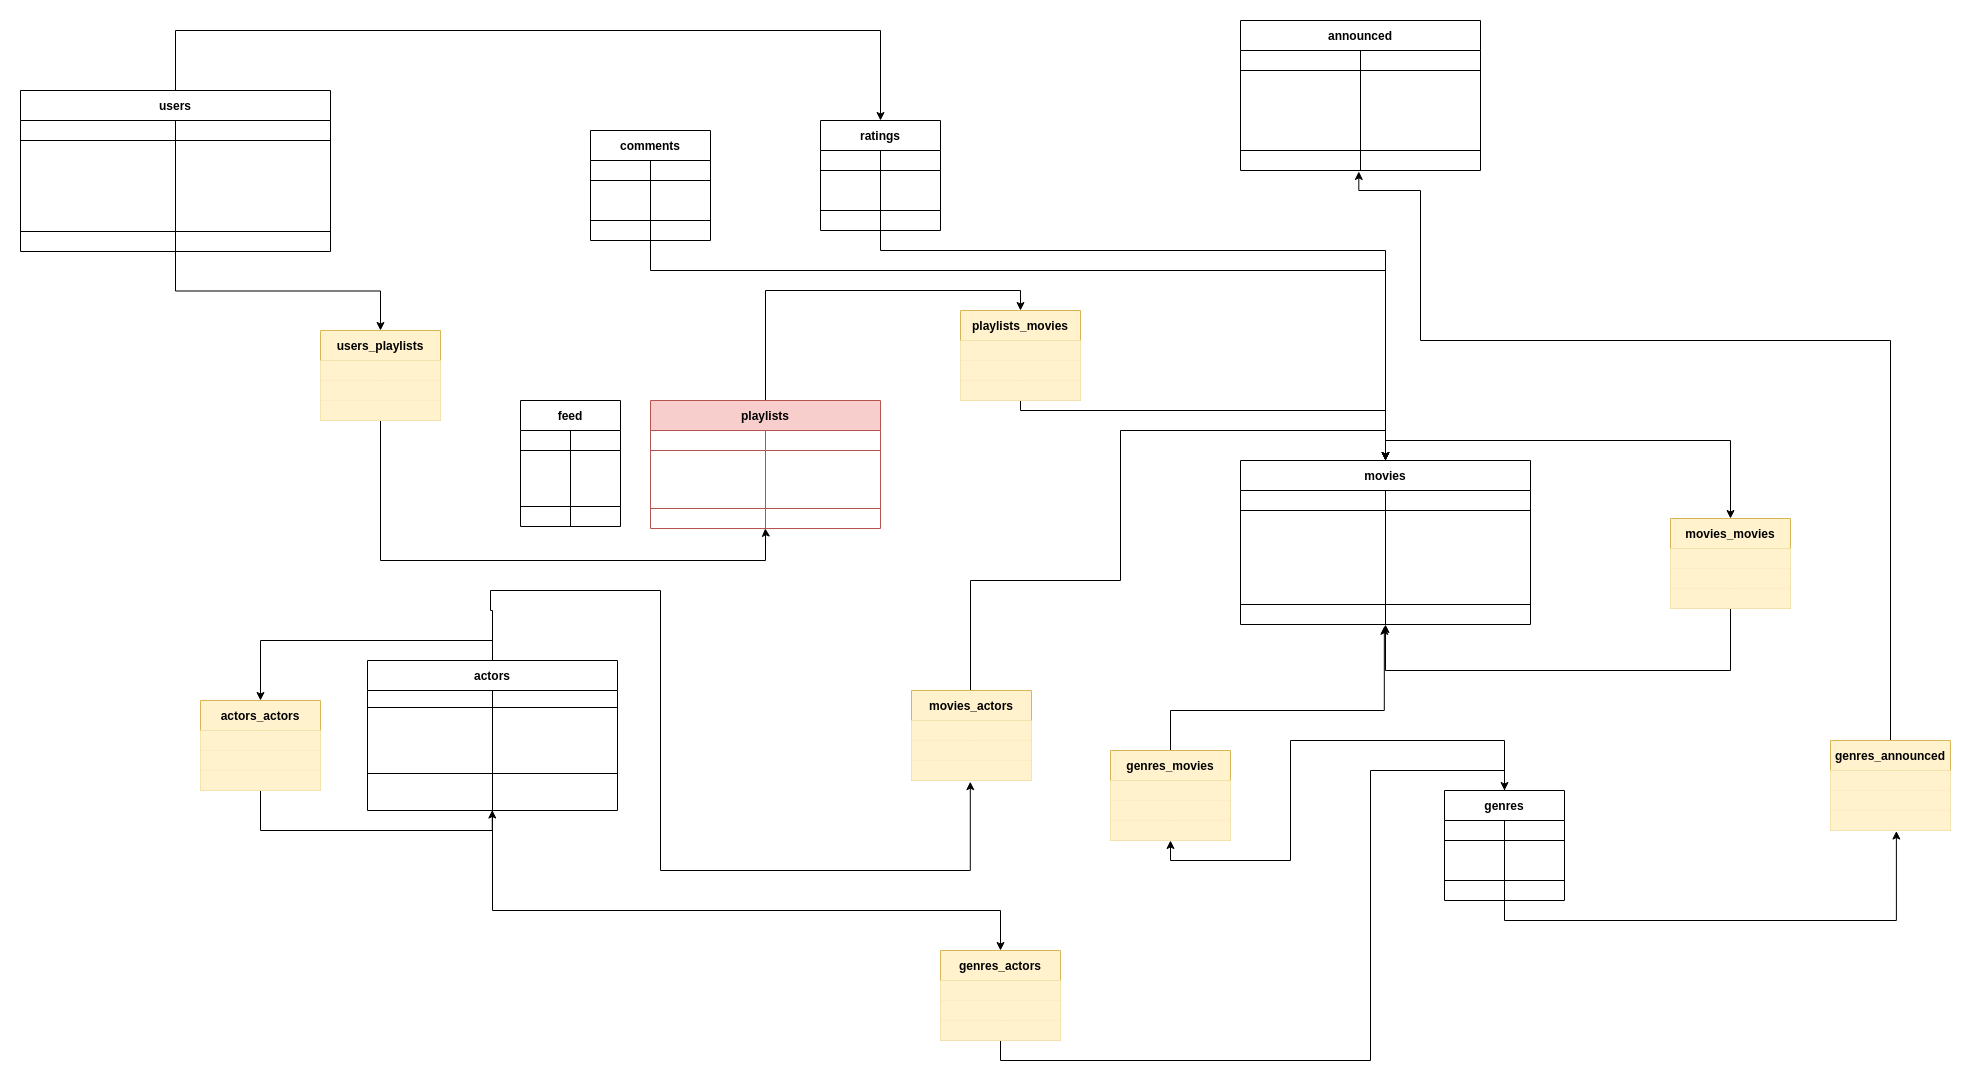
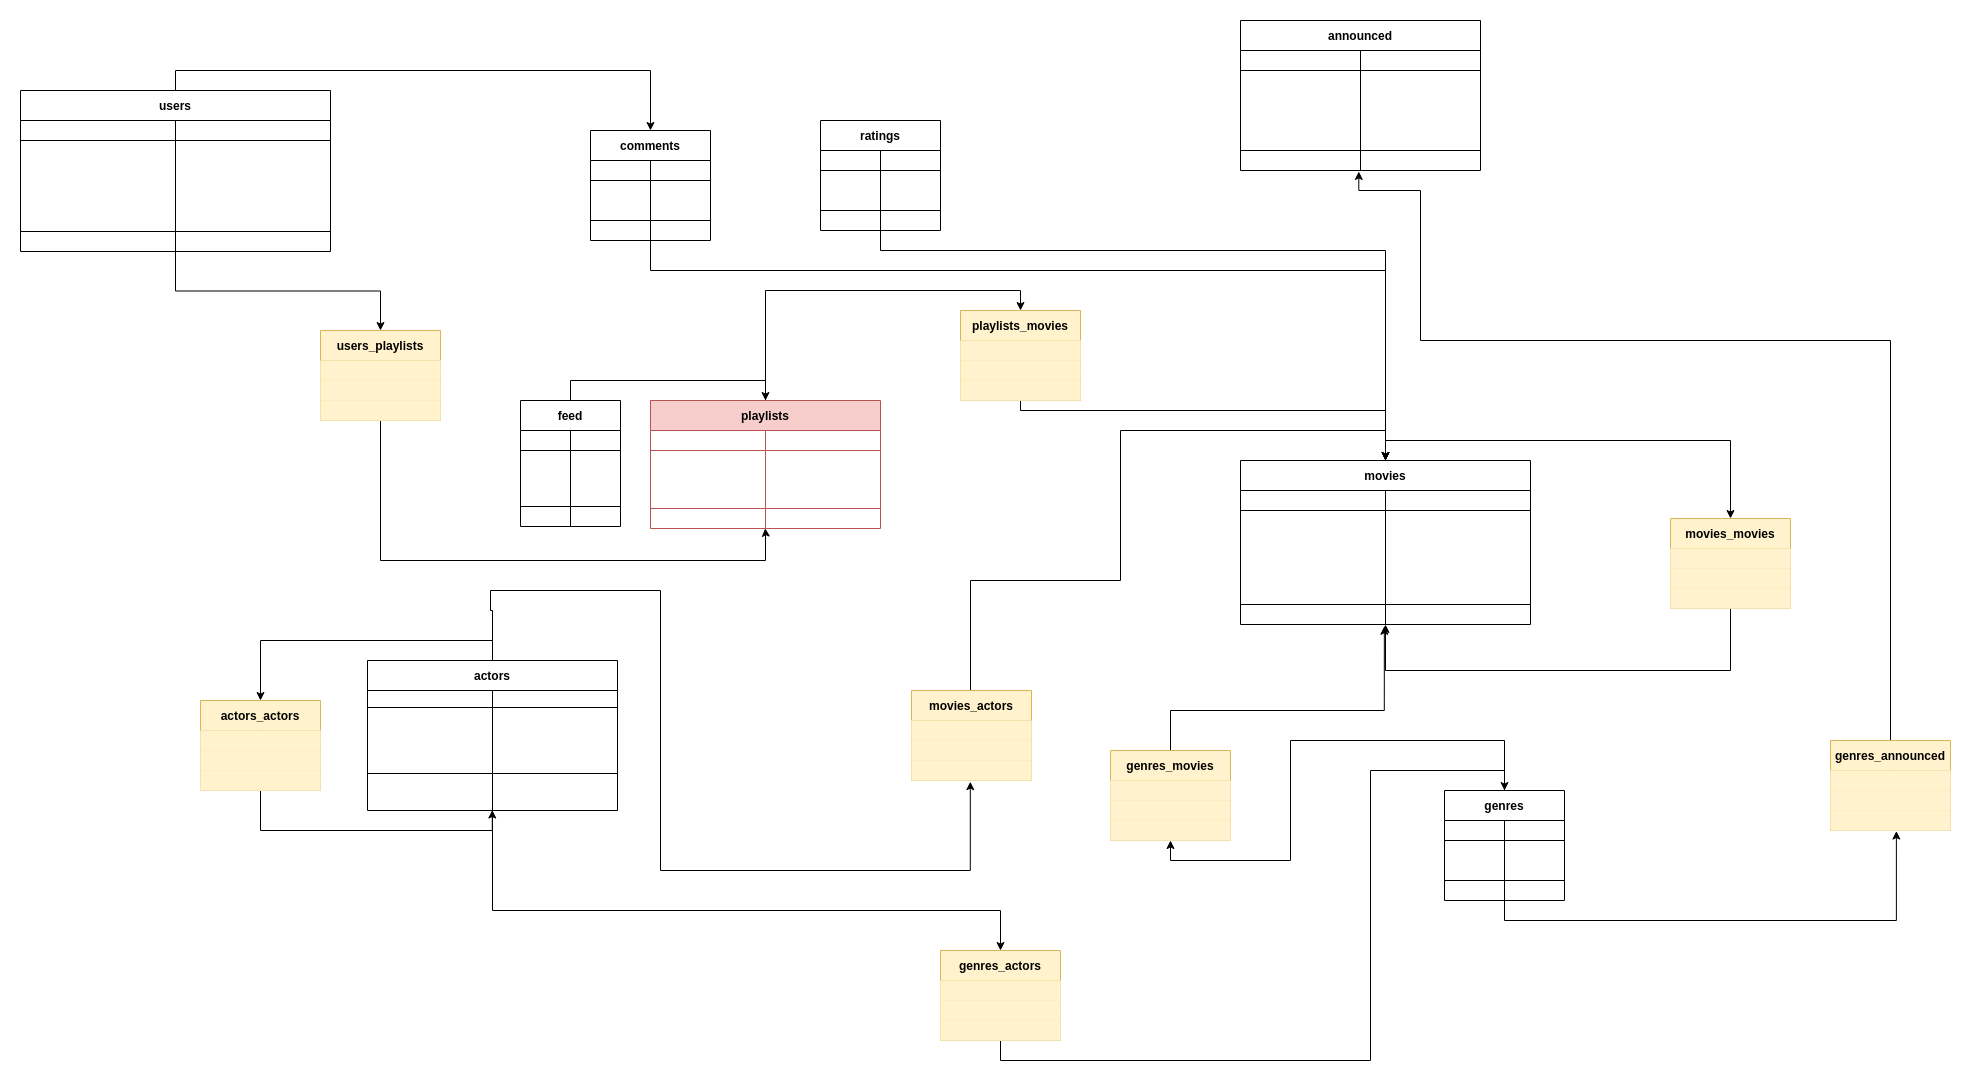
(551, 31) -> none
none -> (441, 71)
none -> (657, 381)
